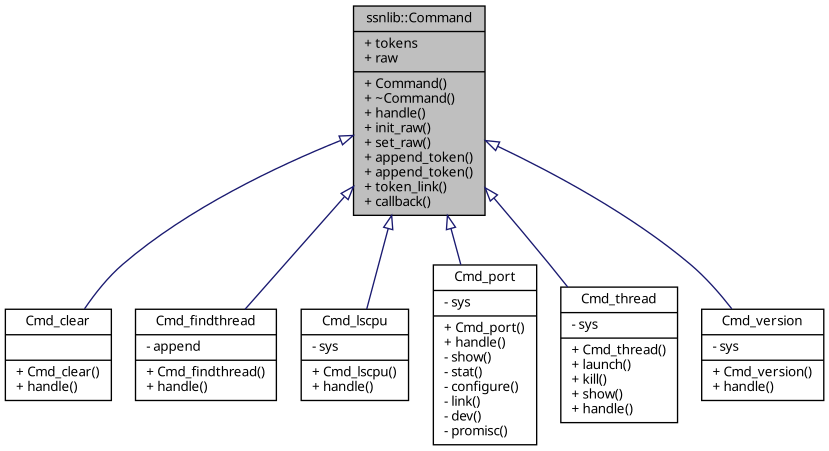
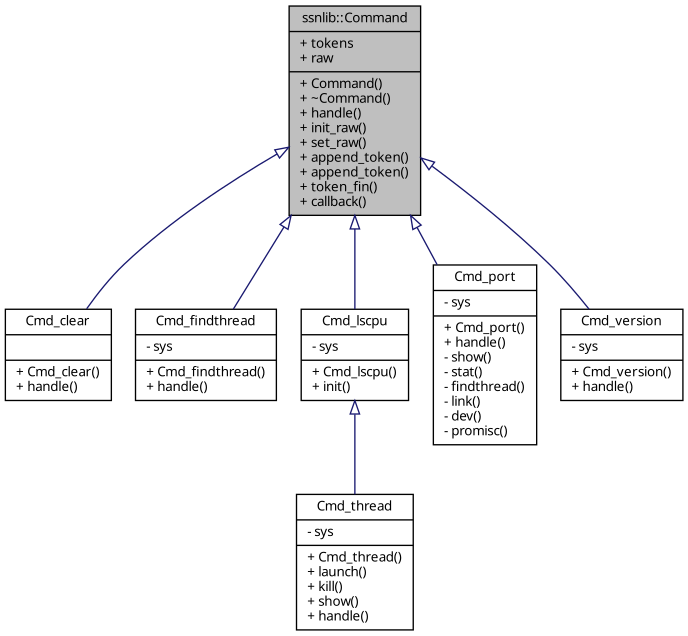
(406, 187) -> (339, 187)
(531, 242) -> (355, 454)
(174, 347) -> (160, 347)
(343, 387) -> (331, 387)
(482, 387) -> (485, 387)
